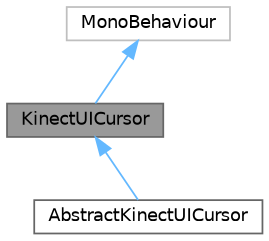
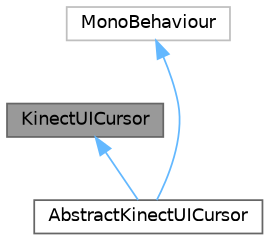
(112, 79) -> (179, 129)
